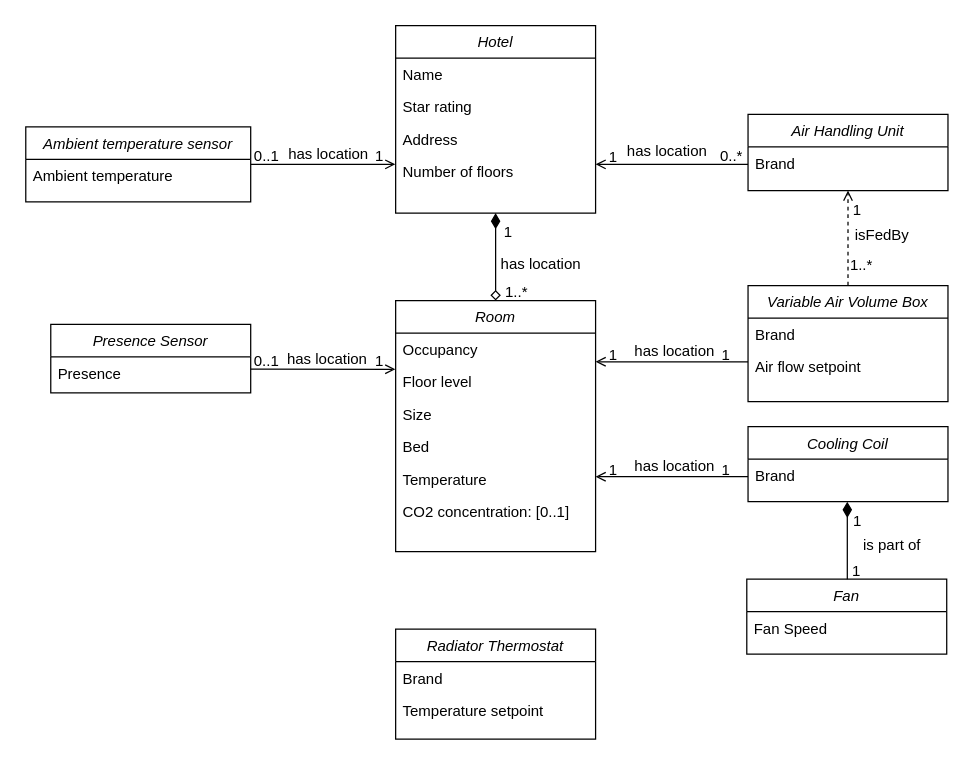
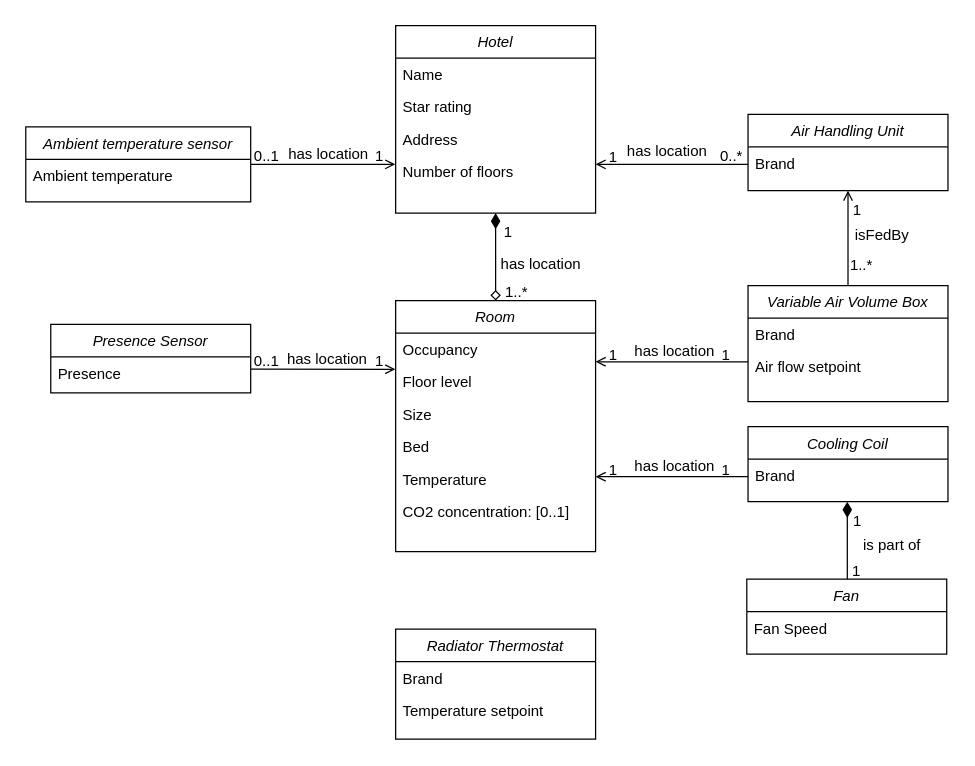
(848, 239) -> (848, 239)
